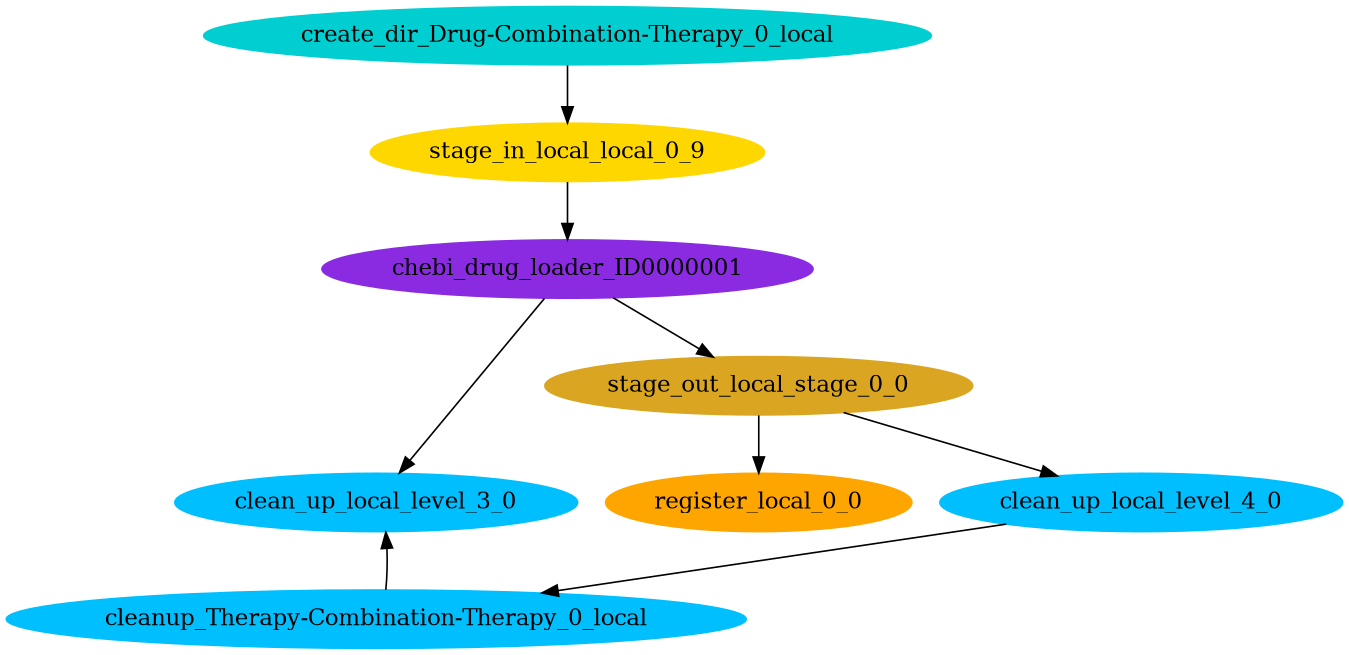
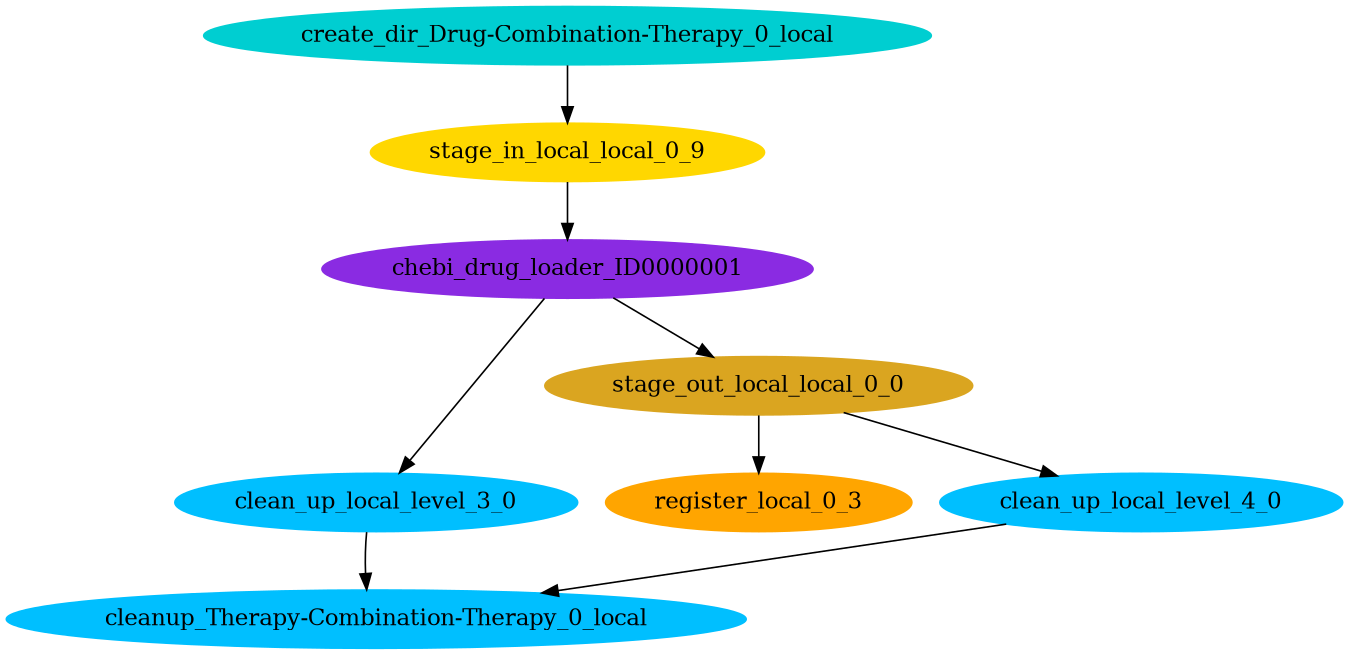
(759, 386) -> (759, 386)
(759, 502) -> (759, 502)
(387, 569) -> (365, 553)
